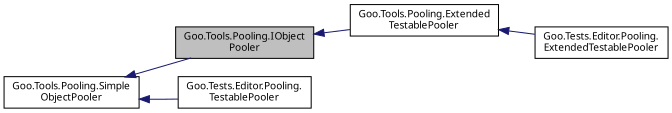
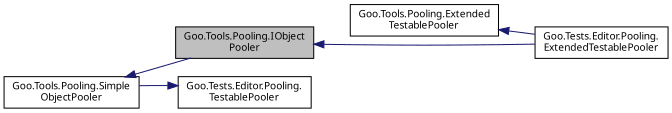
(337, 31) -> (430, 45)
(164, 99) -> (154, 86)
